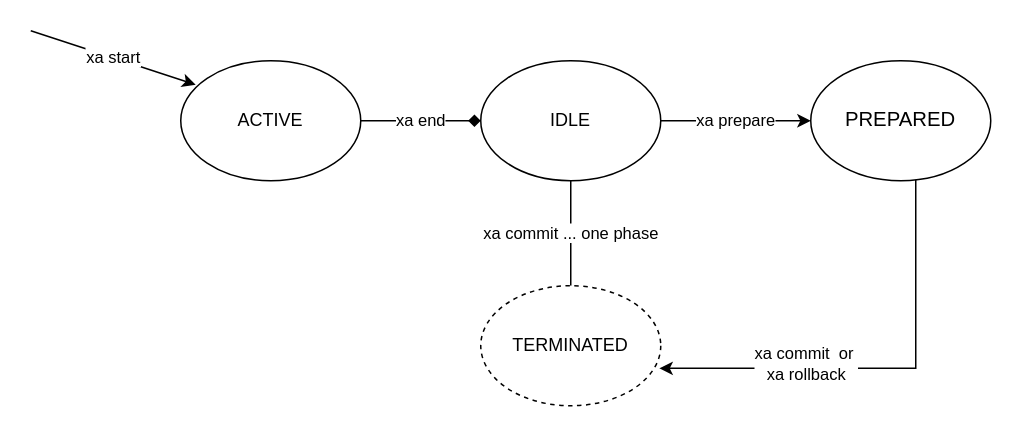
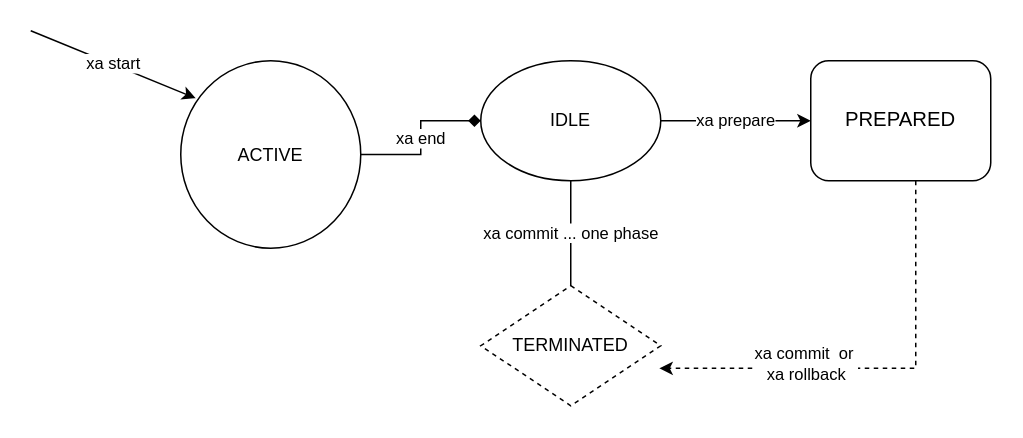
(271, 121) -> (271, 155)
(901, 121) -> (901, 121)
(916, 303) -> (916, 303)
(571, 346) -> (571, 346)
